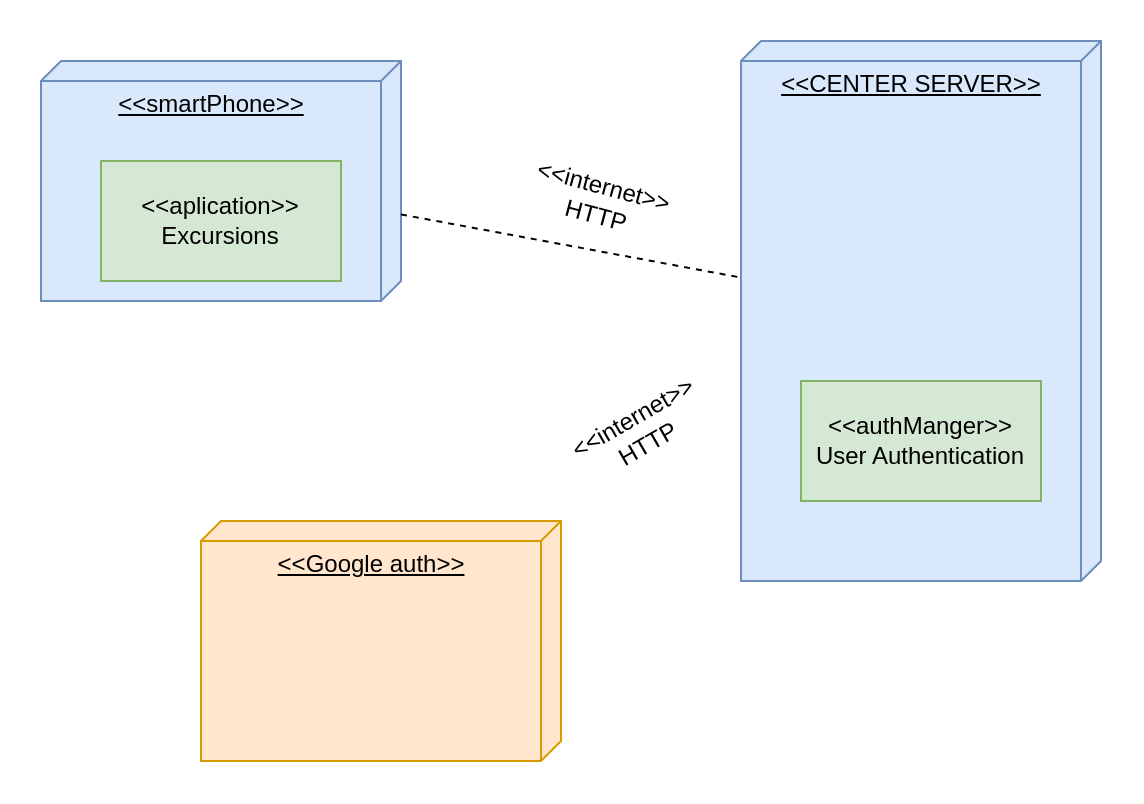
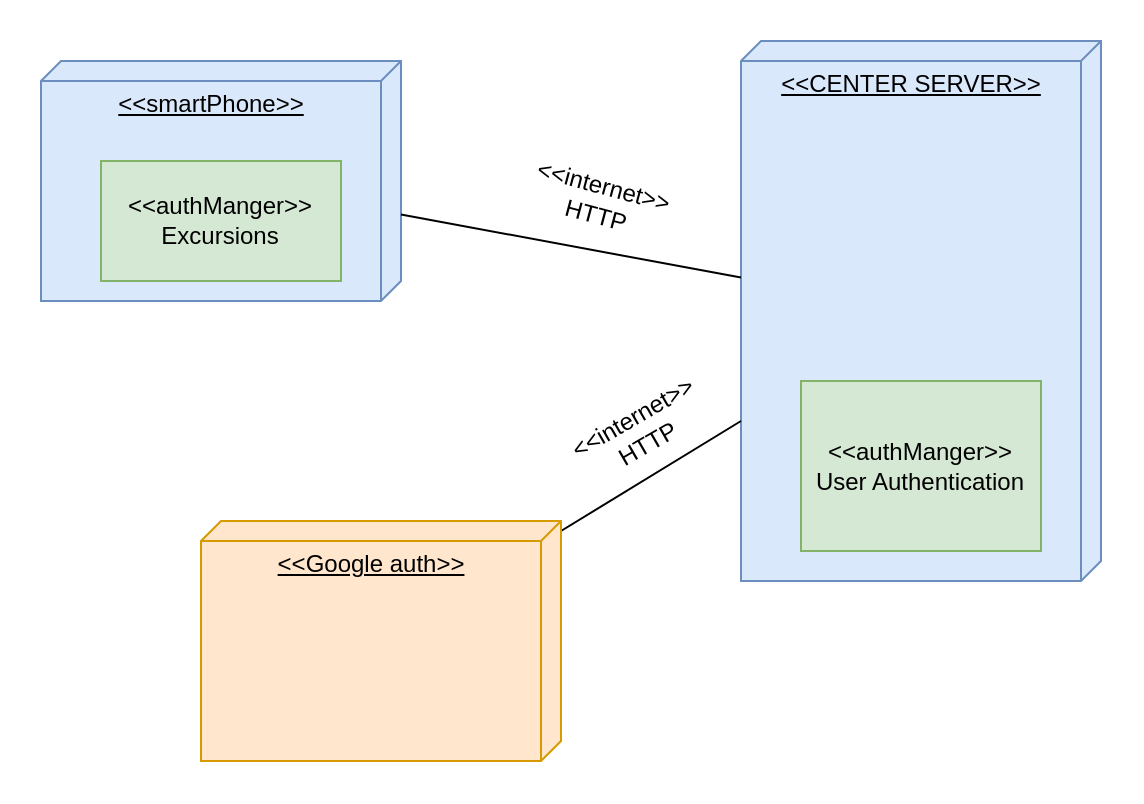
(221, 221) -> (221, 221)
(536, 240) -> (536, 240)
(921, 441) -> (921, 466)
none -> (614, 499)
